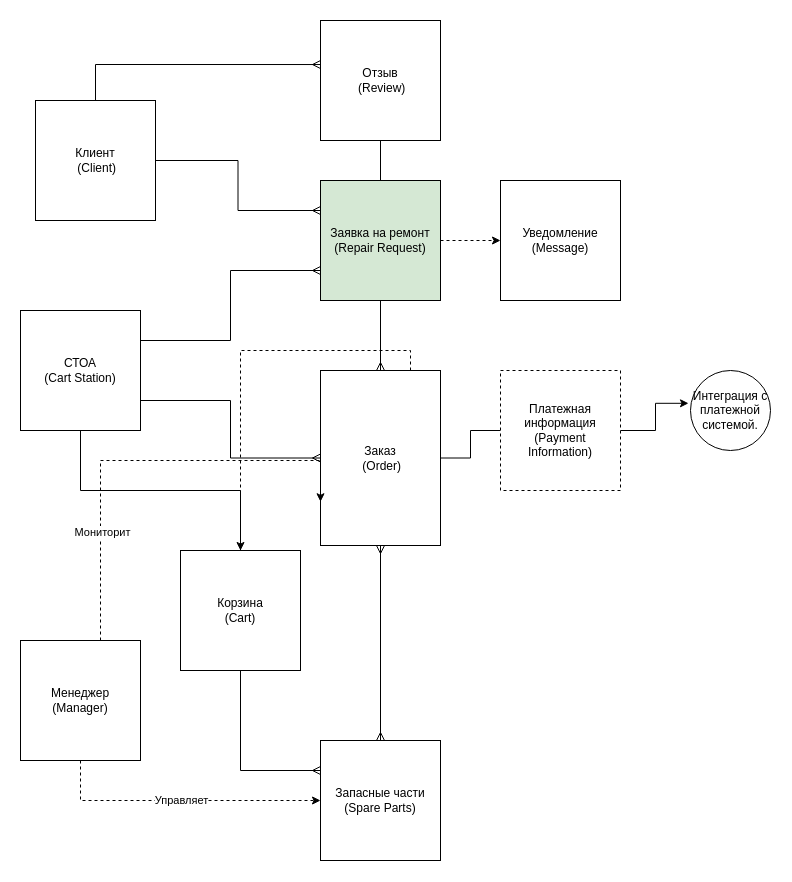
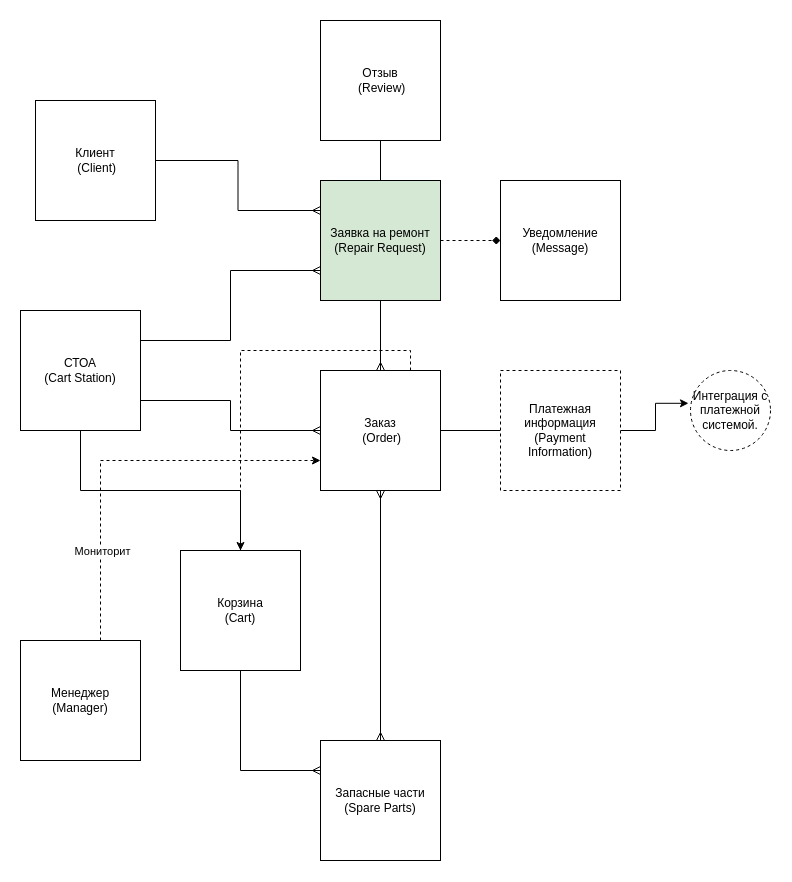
(190, 65) -> none
(492, 241) -> (491, 241)
(731, 411) -> (731, 411)
(381, 458) -> (381, 431)
(177, 801) -> none
